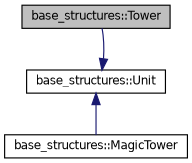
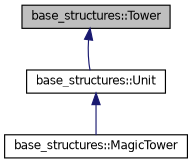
(104, 43) -> (88, 55)
